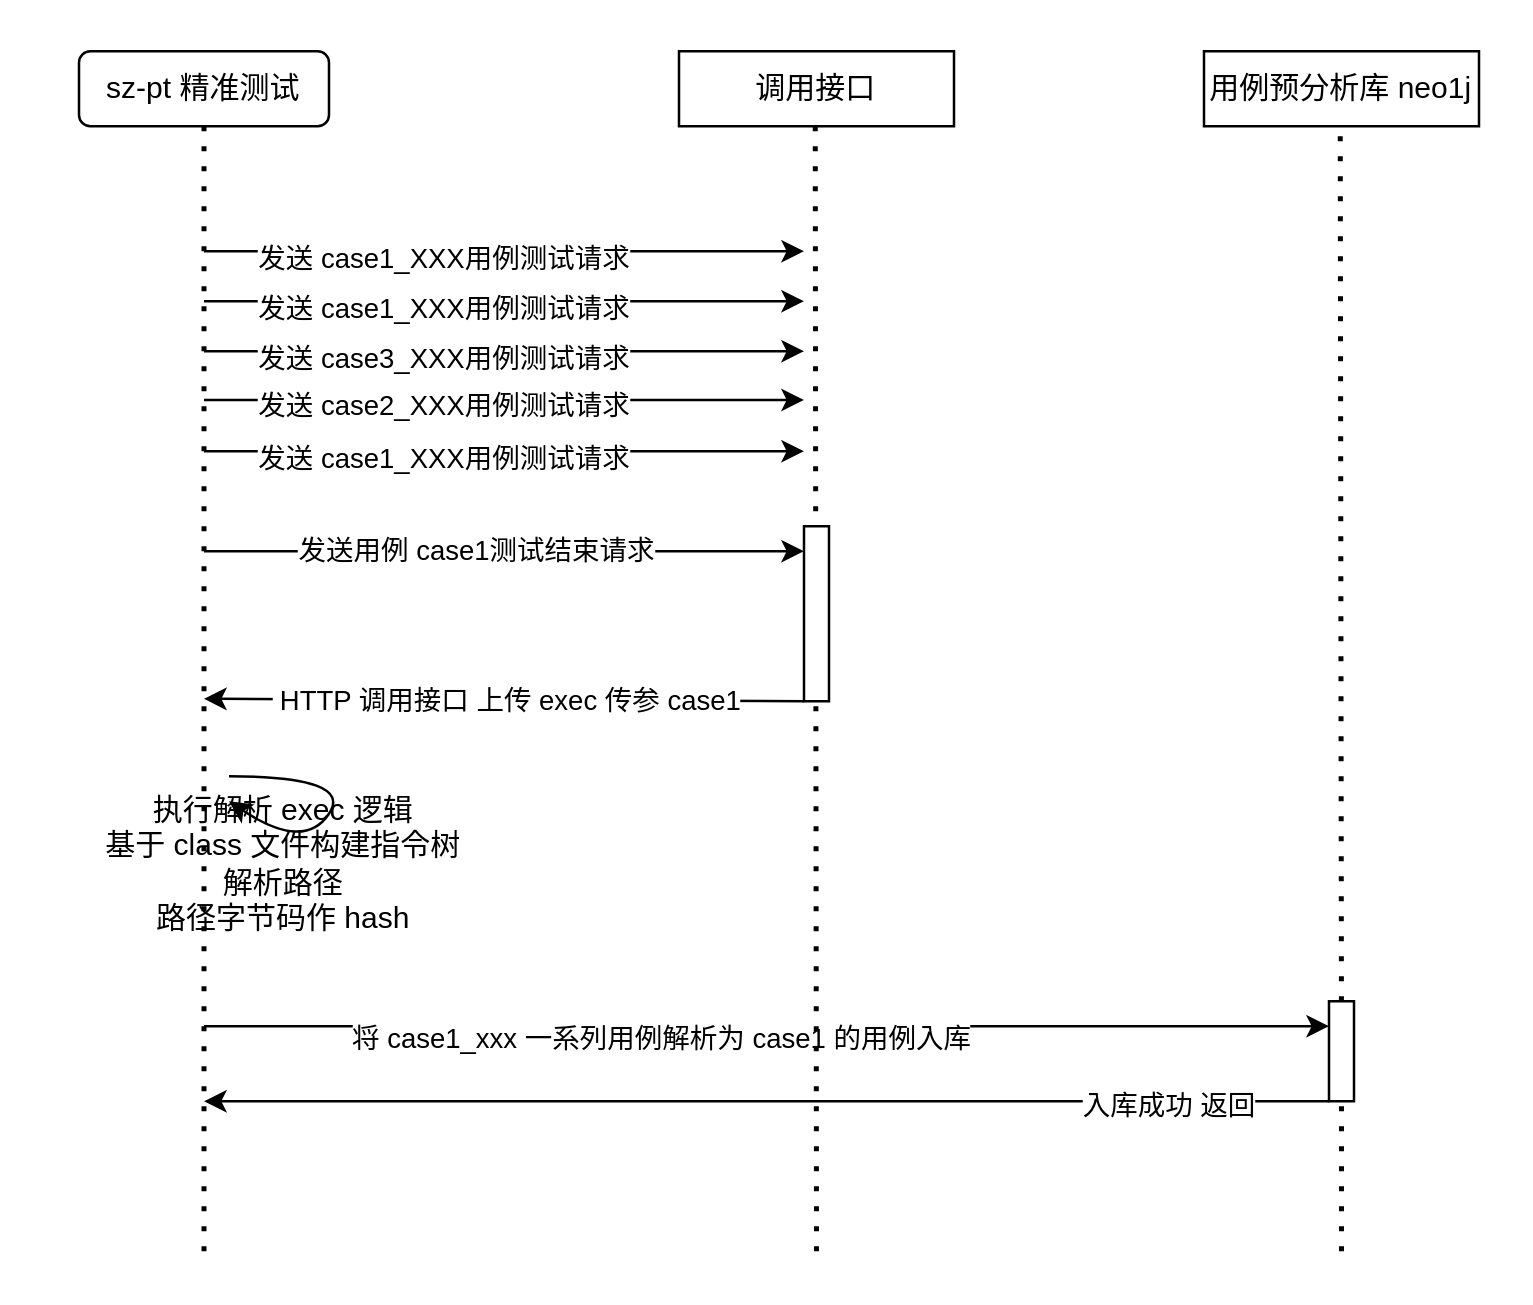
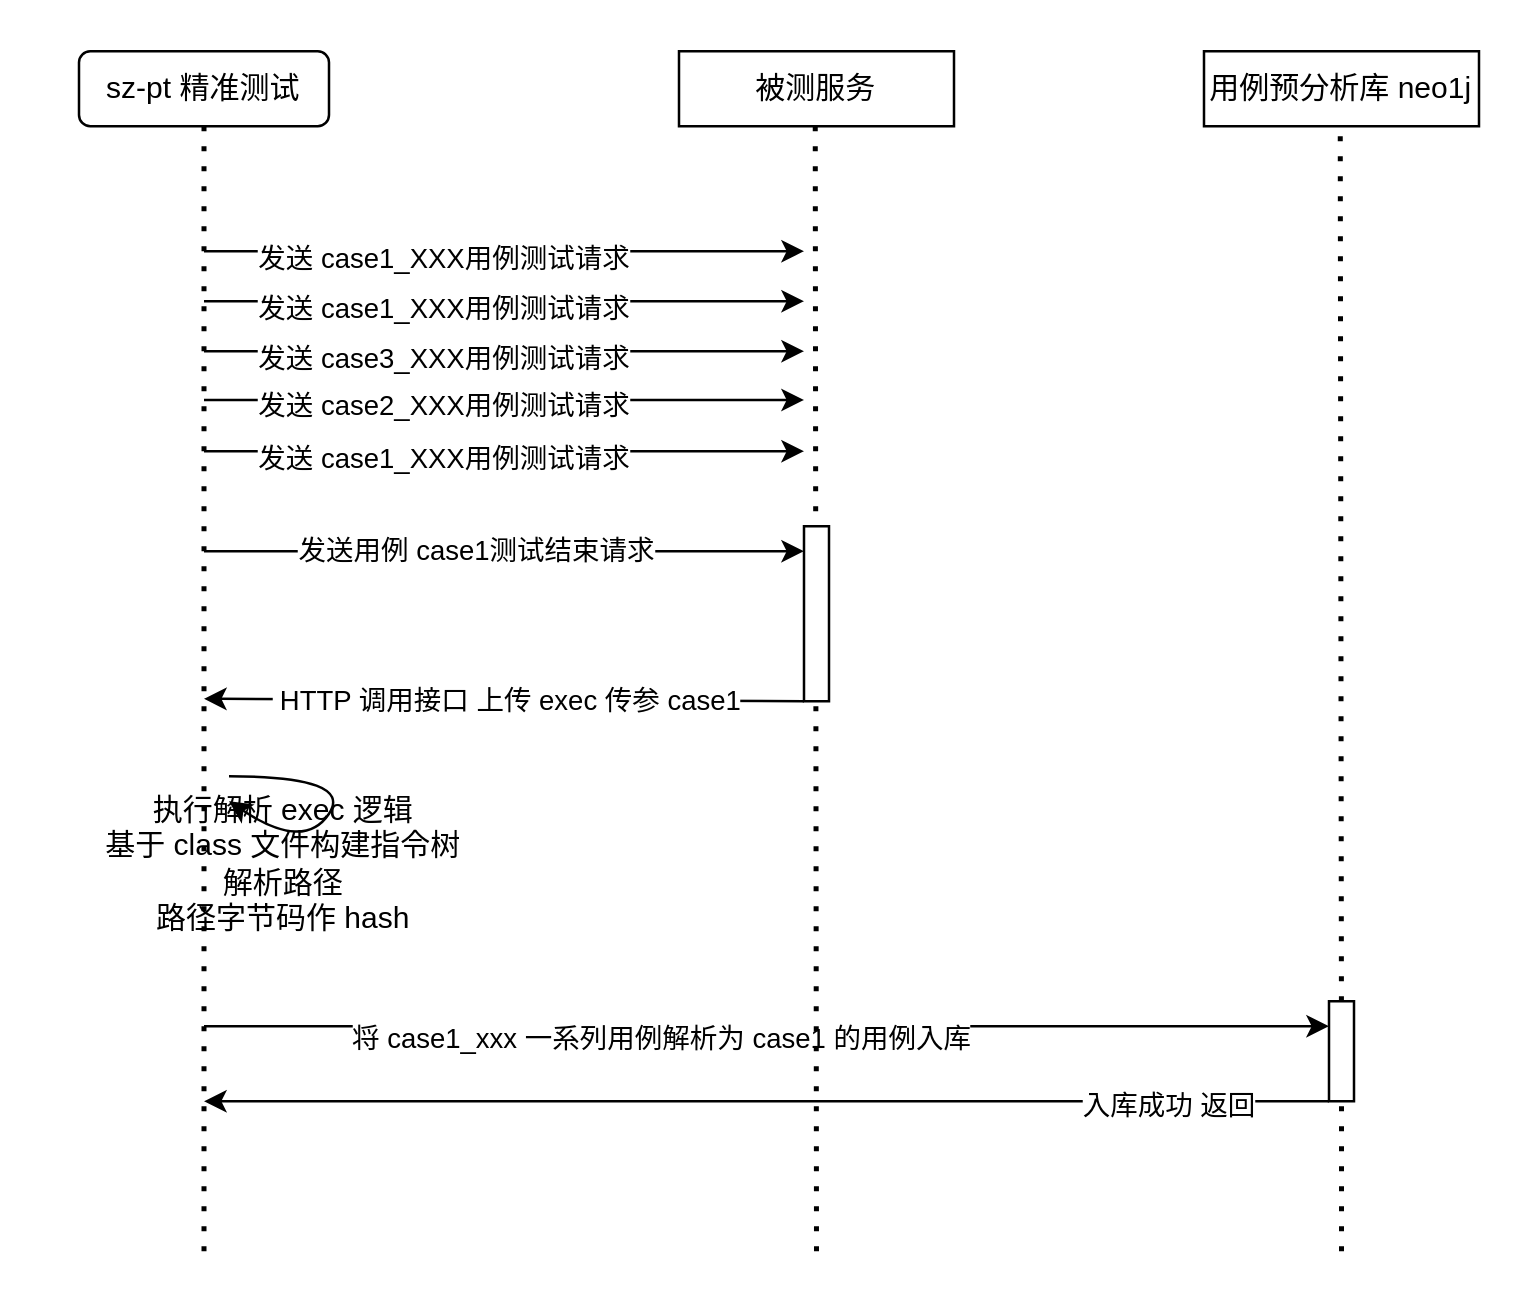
(816, 89) -> (816, 89)
